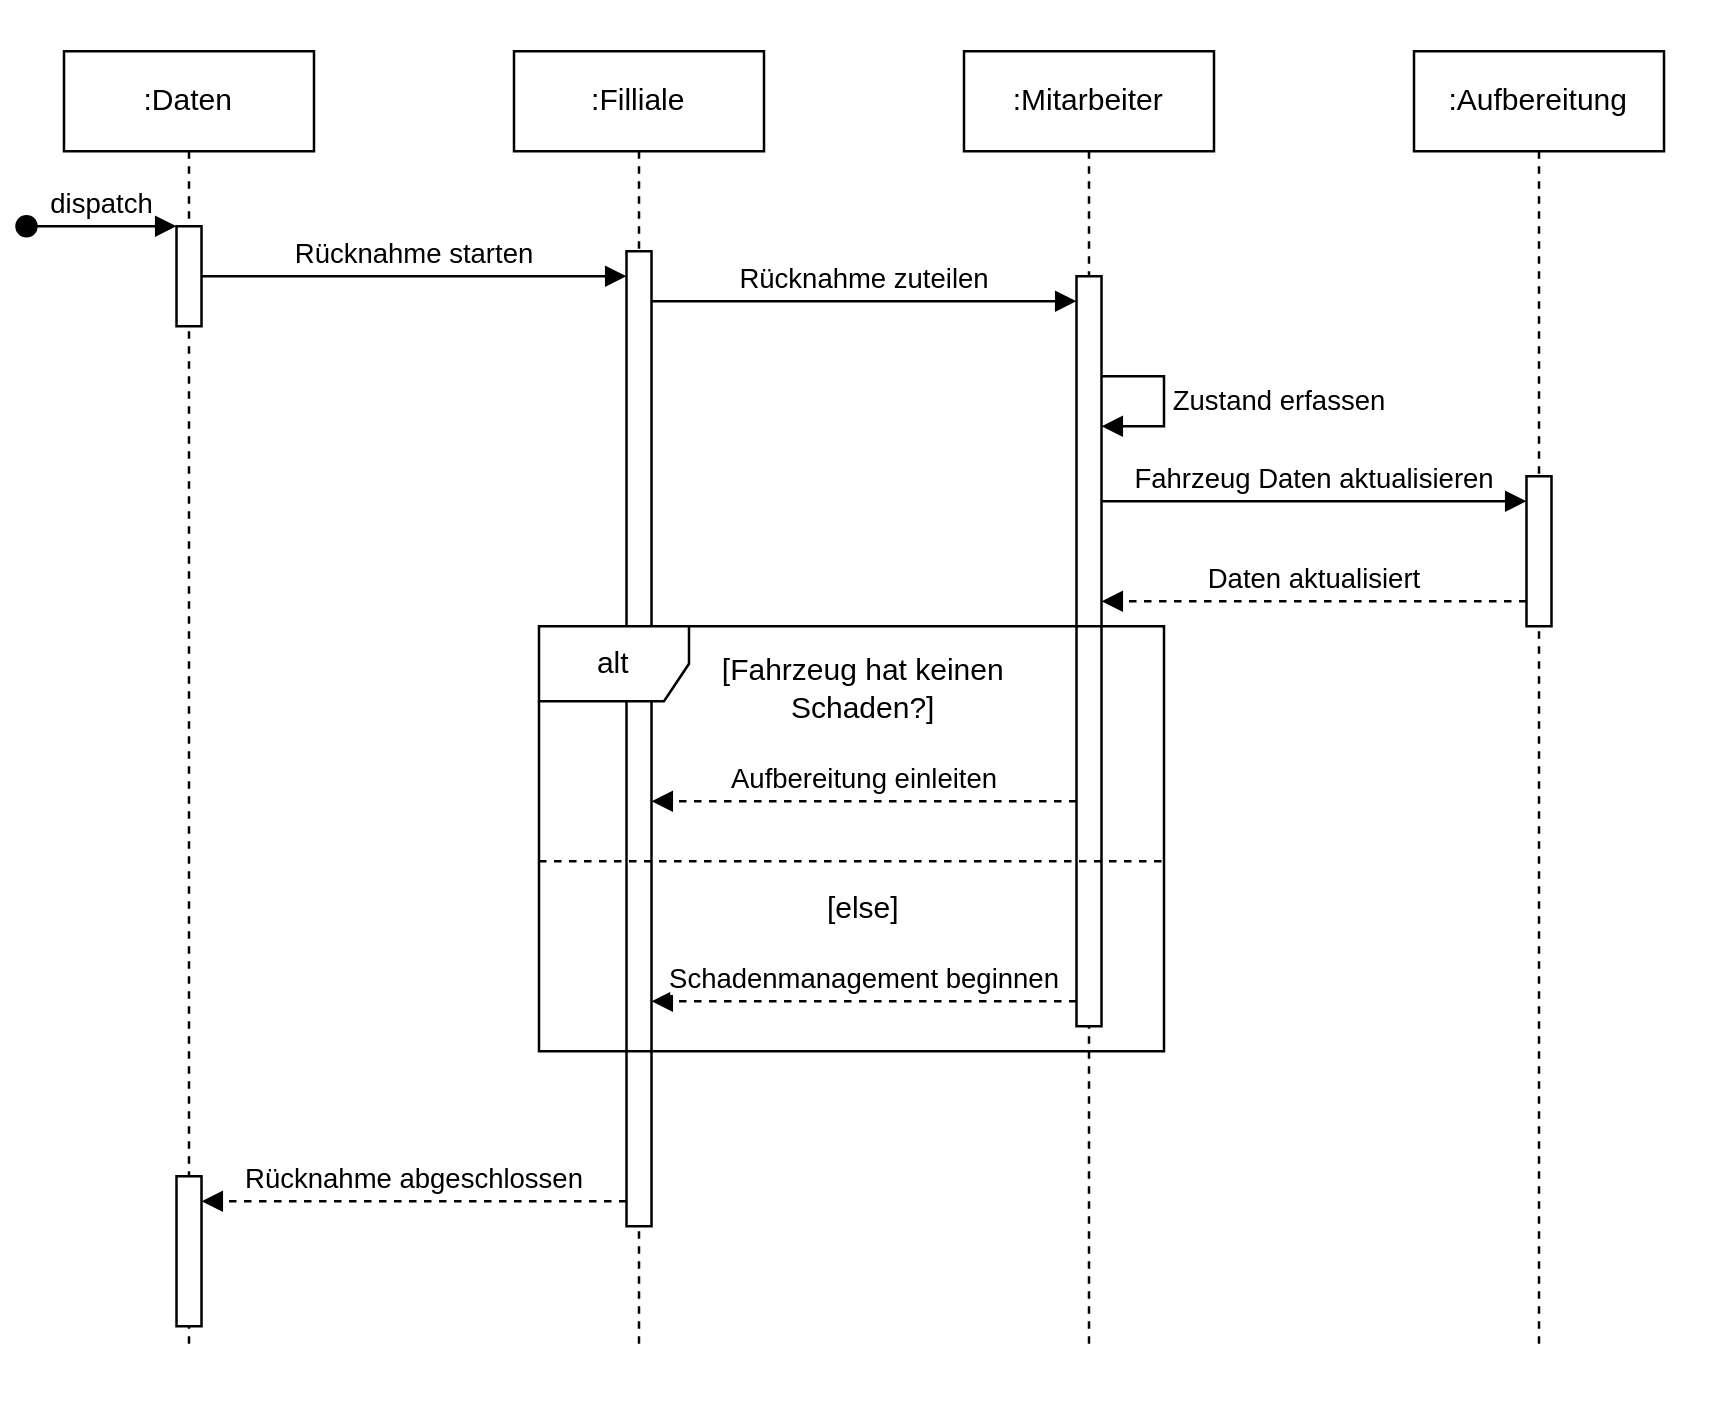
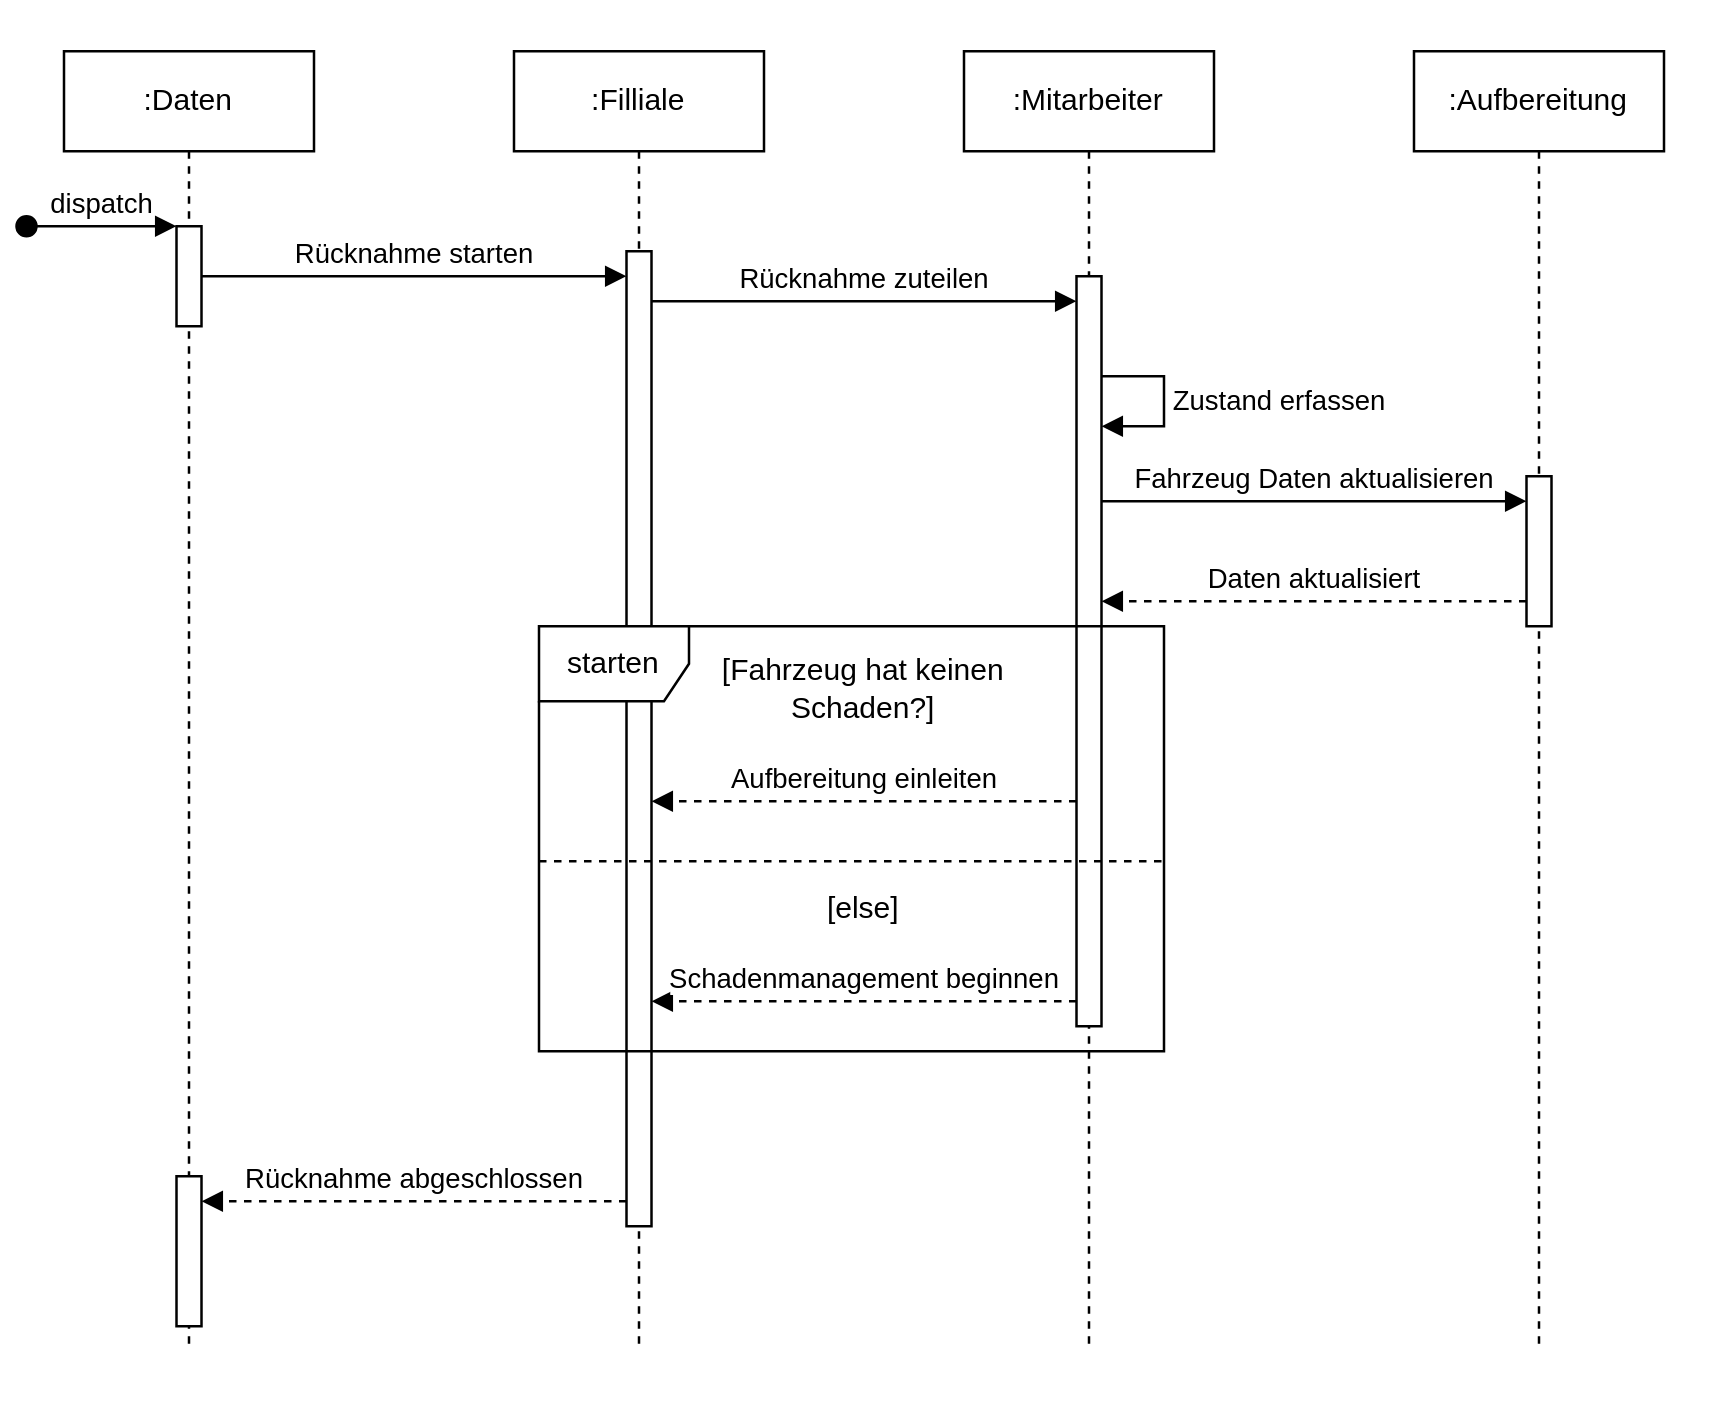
(614, 664) -> (614, 664)
